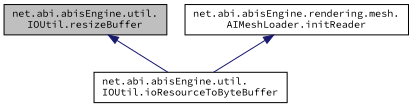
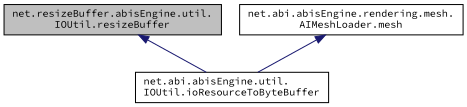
(85, 20) -> (113, 20)
(297, 20) -> (351, 20)
